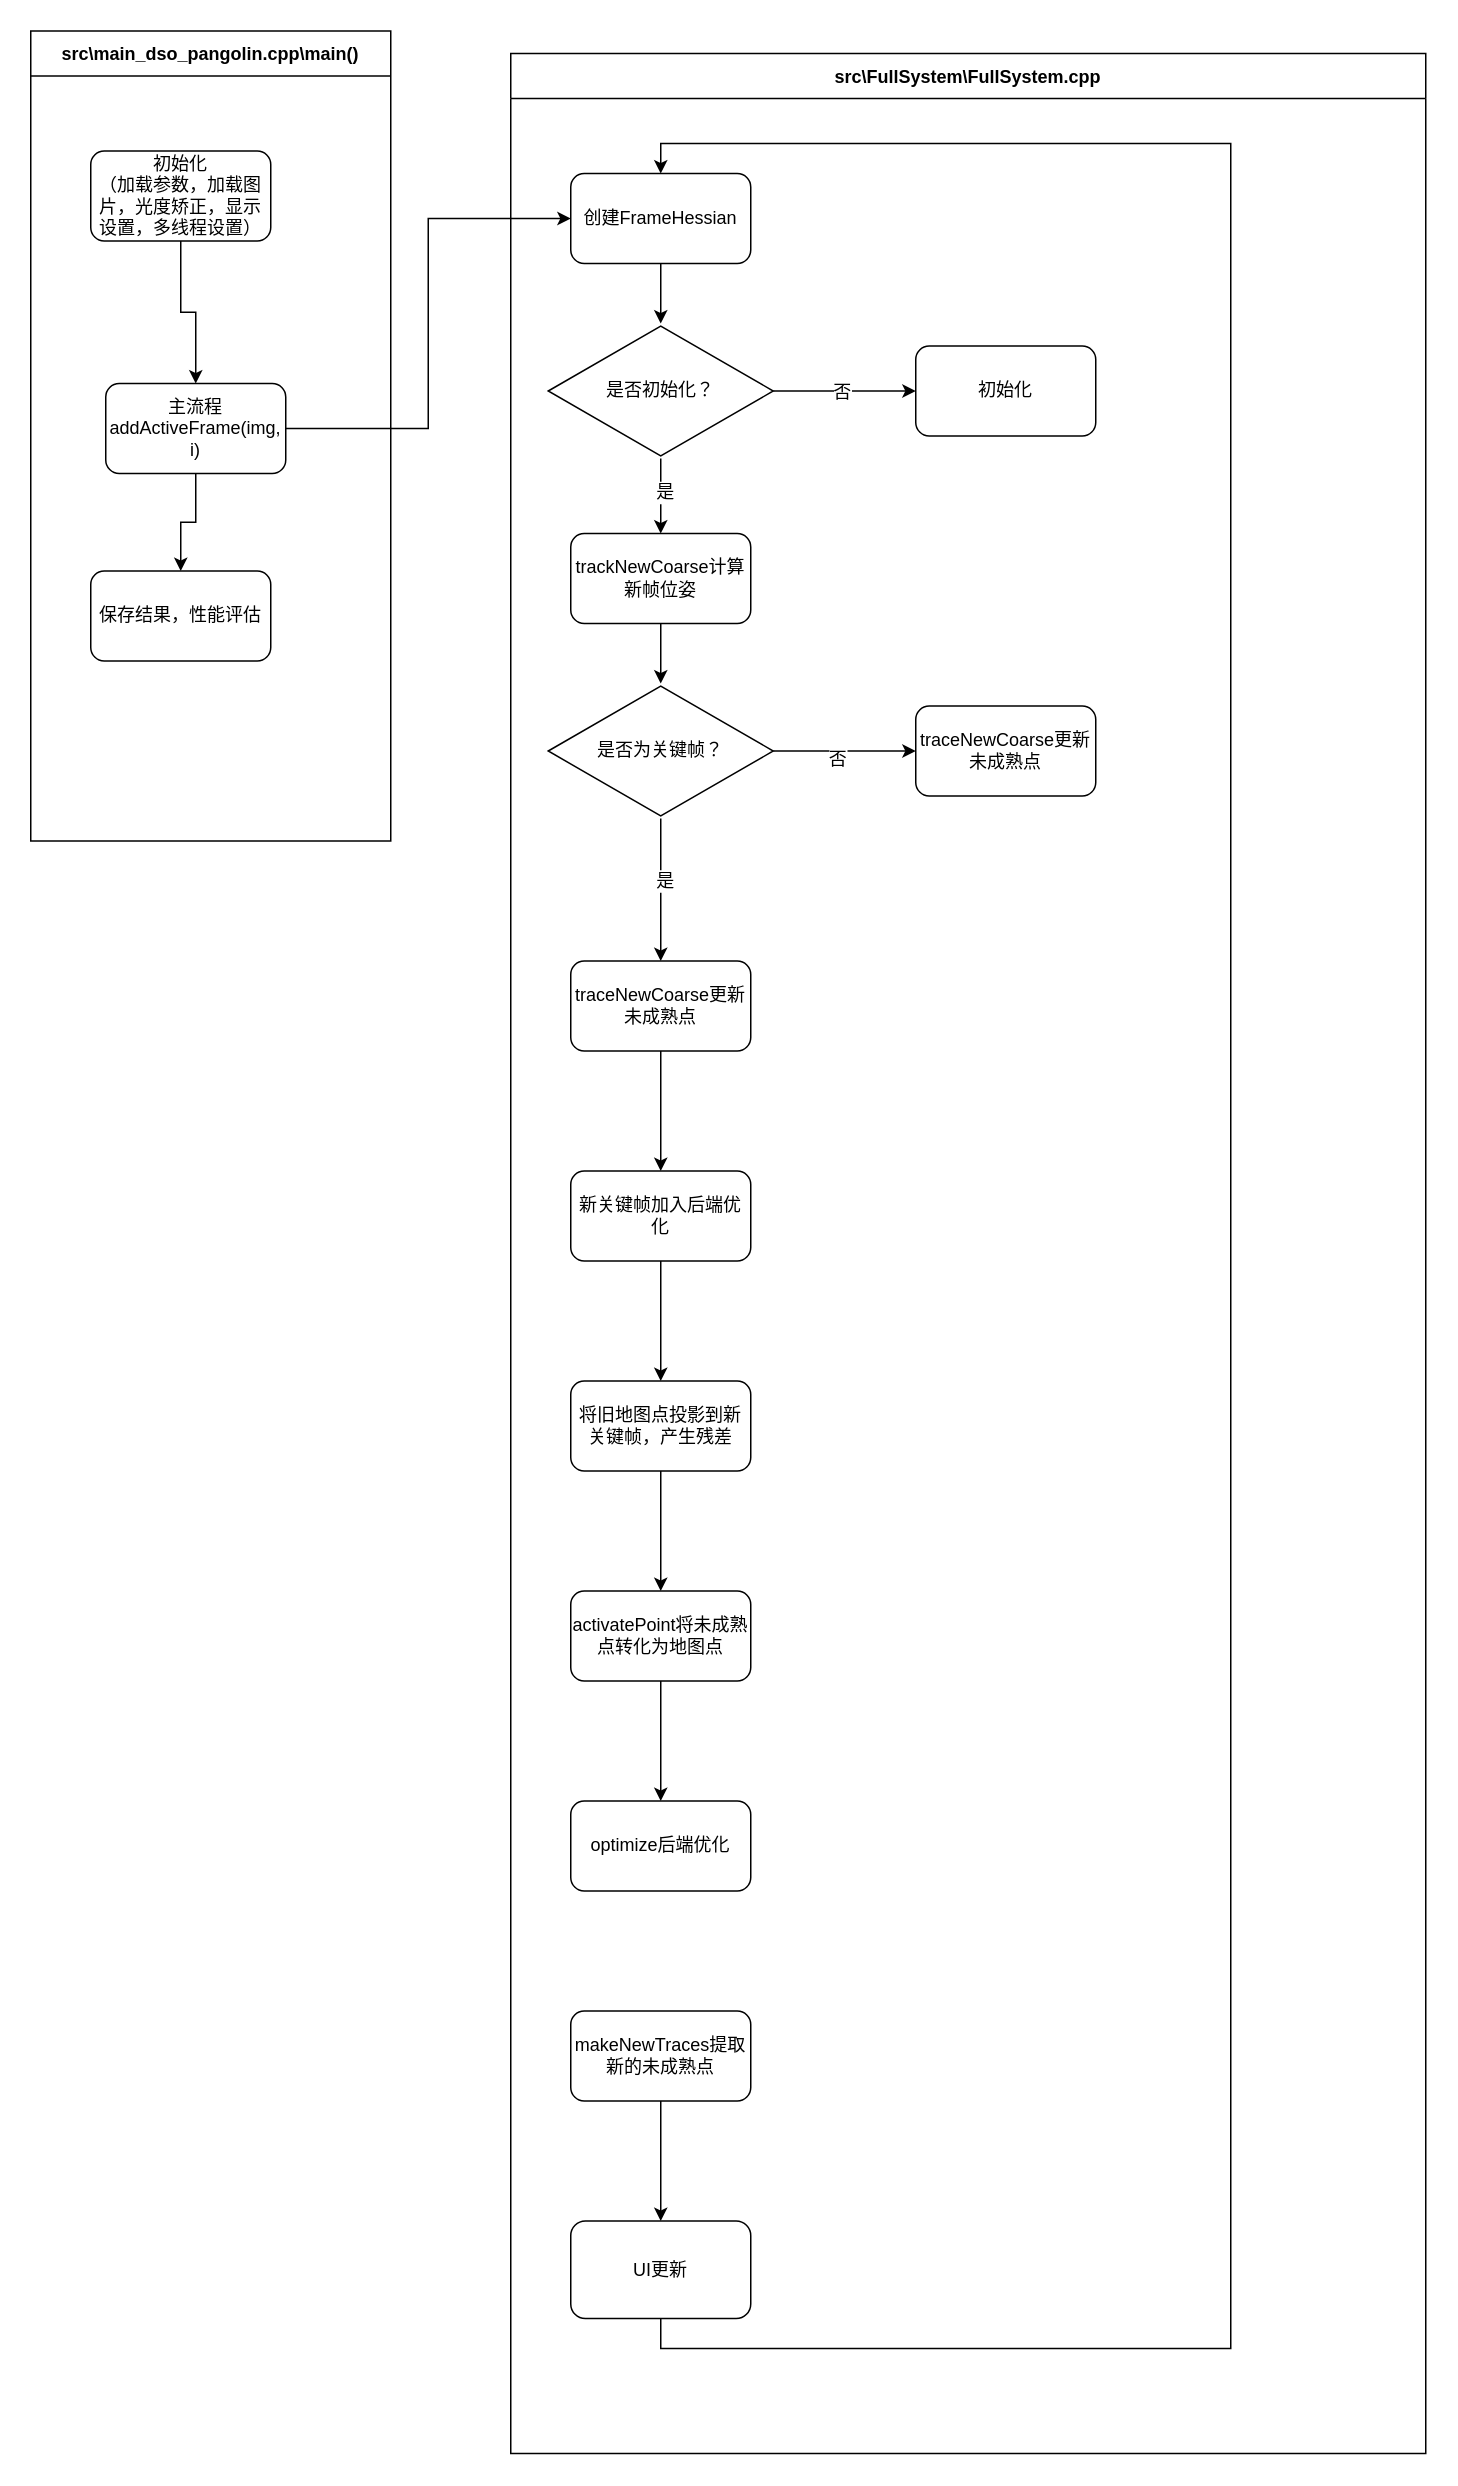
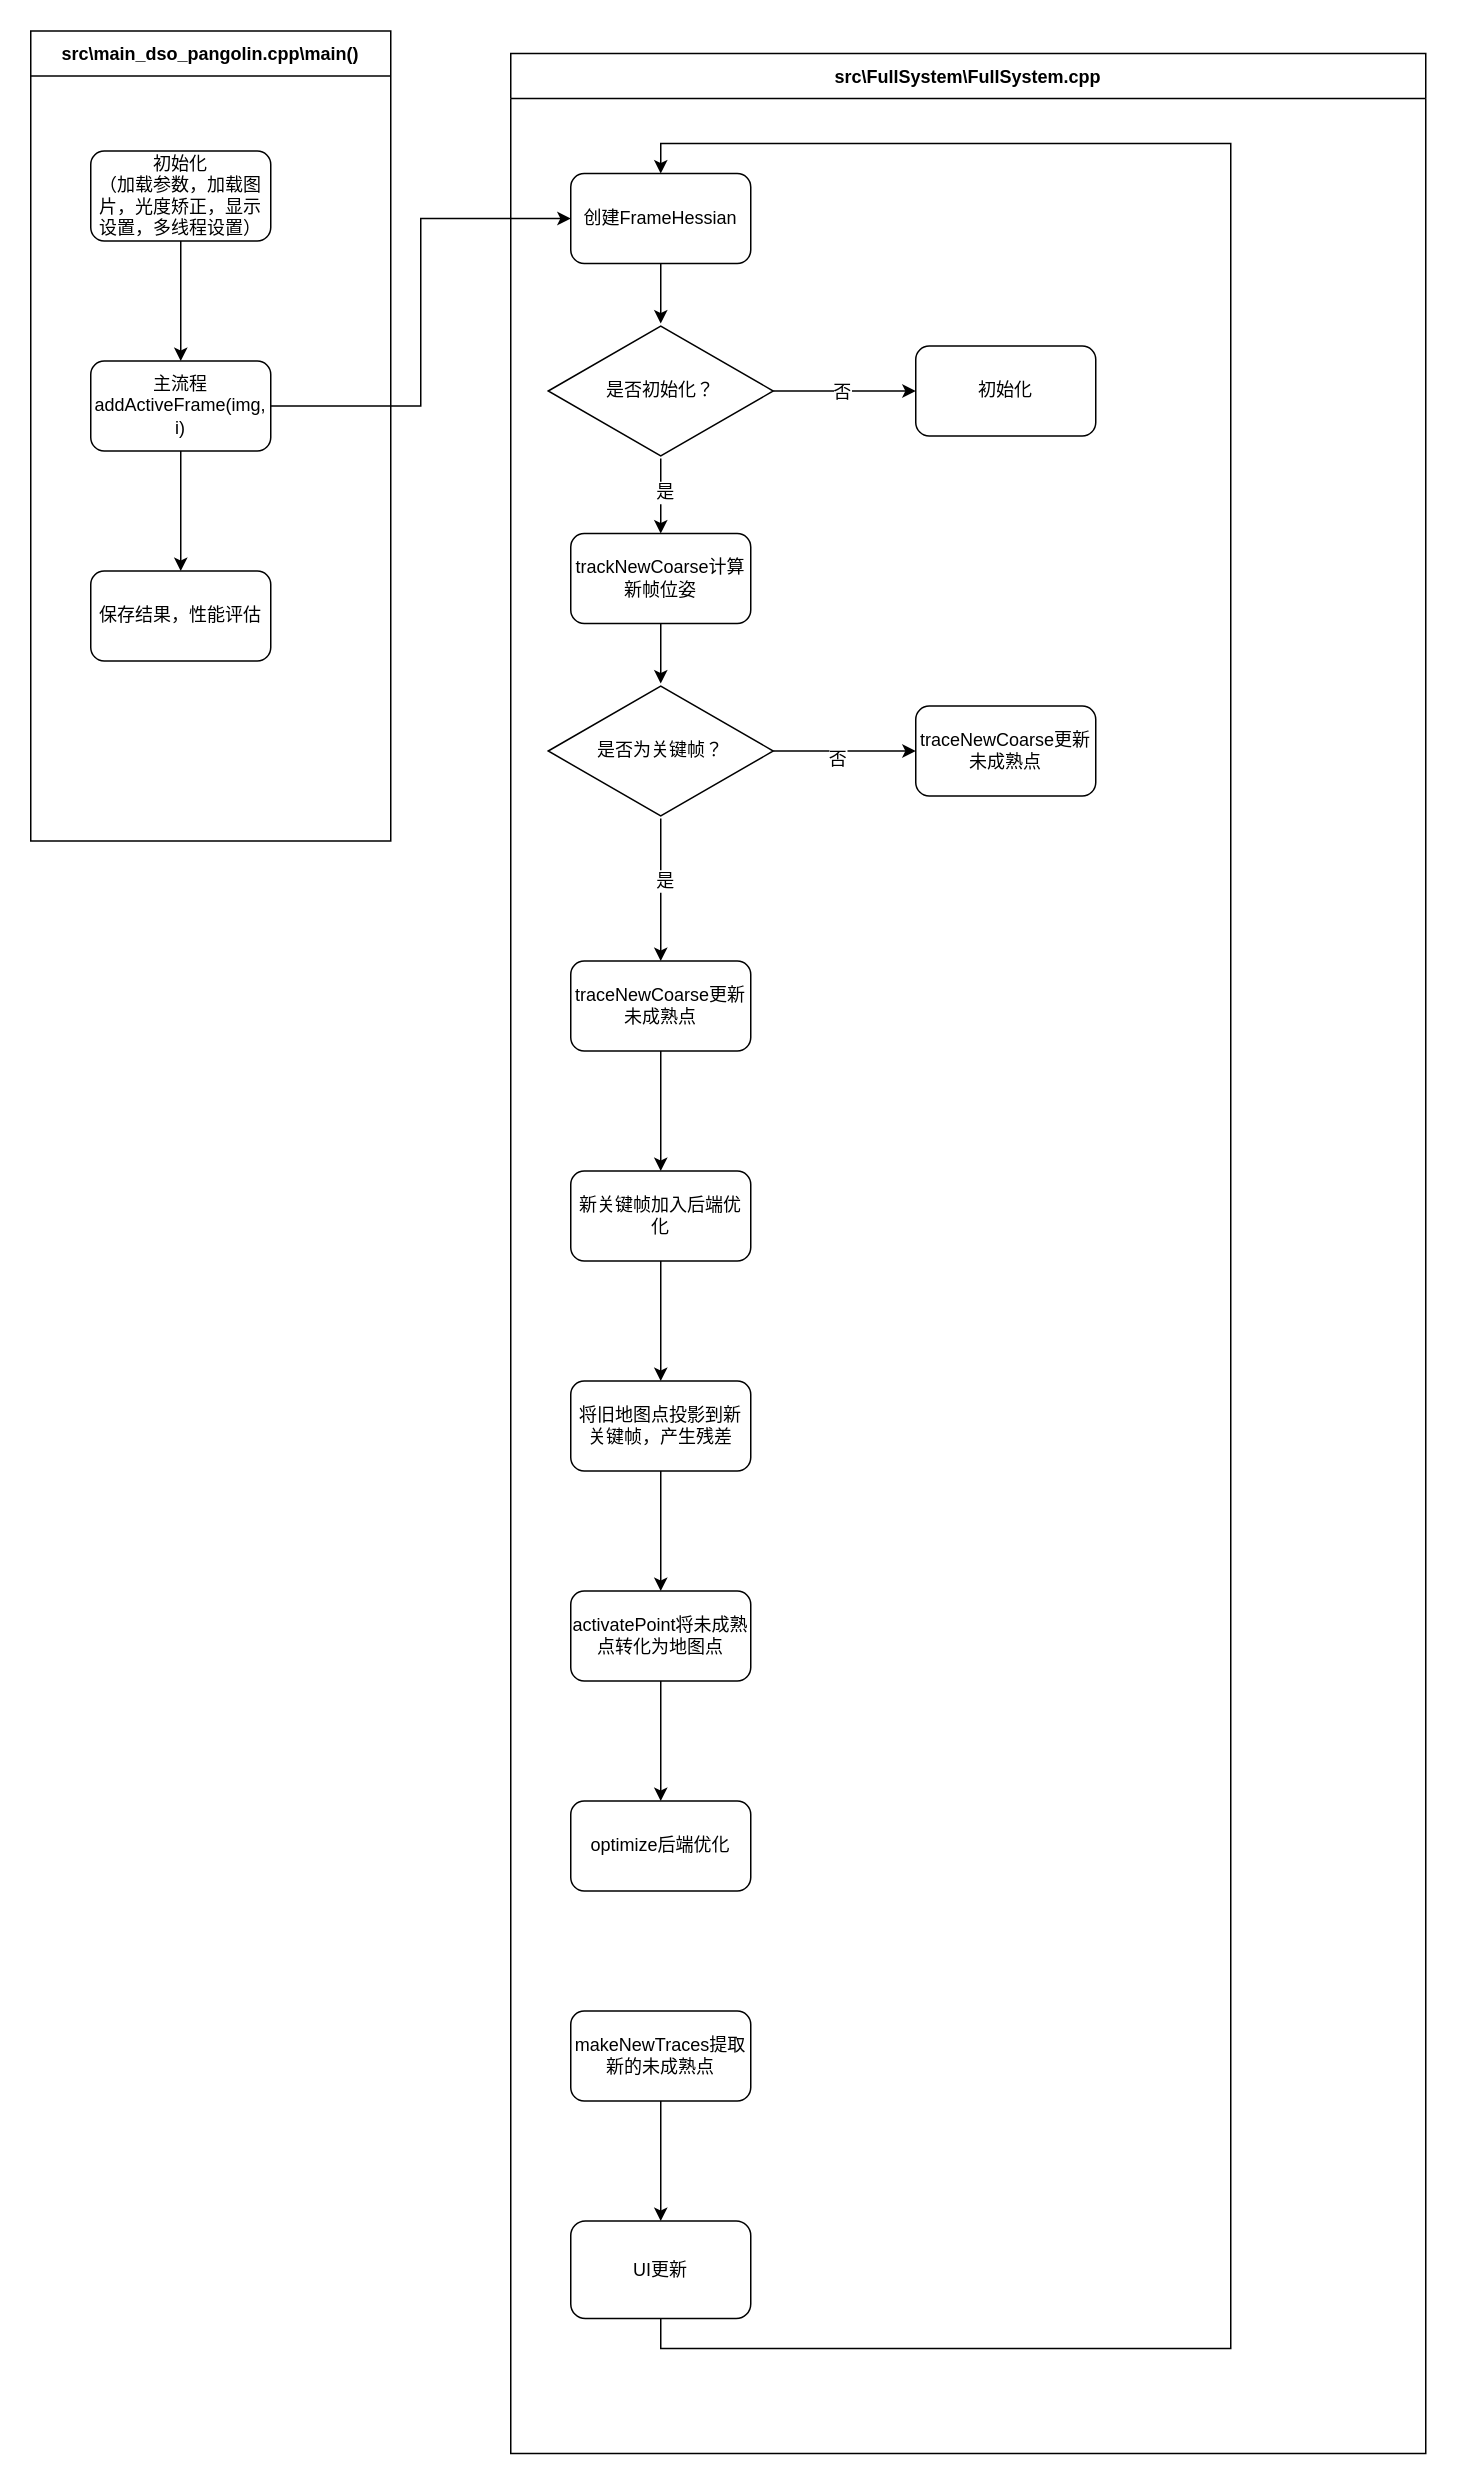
(196, 428) -> (181, 406)
